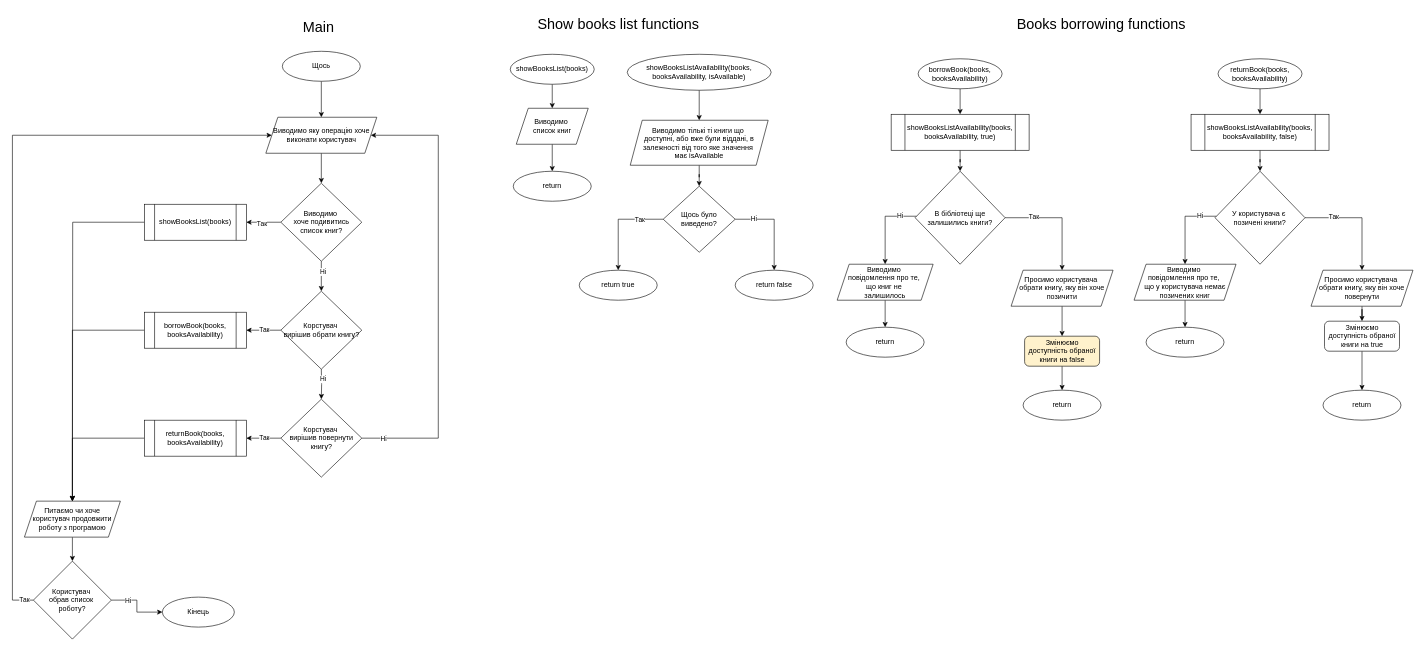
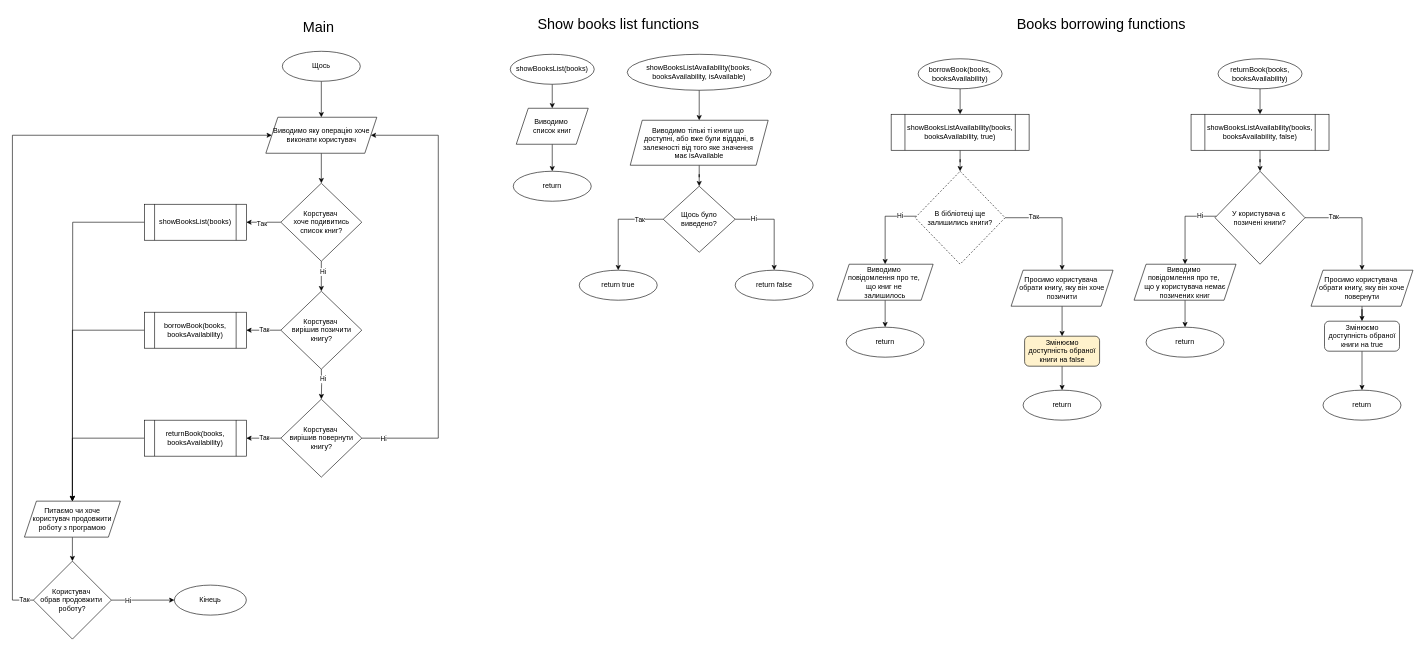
(960, 218) -> (960, 218)
(322, 222) -> (322, 222)
(322, 330) -> (322, 330)
(72, 600) -> (72, 600)
(198, 612) -> (210, 600)
